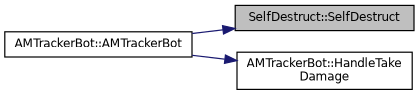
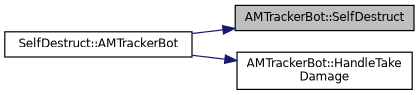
(325, 18) -> (325, 18)
(98, 44) -> (98, 44)
